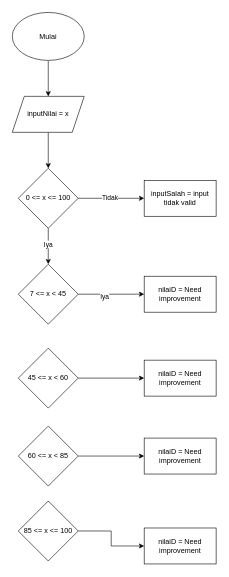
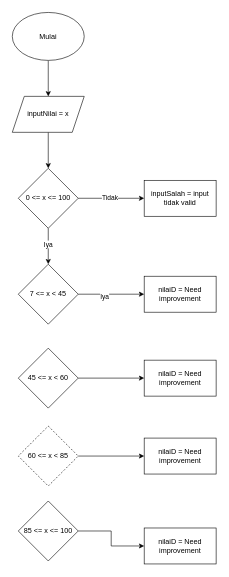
(48, 456) -> (48, 456)
